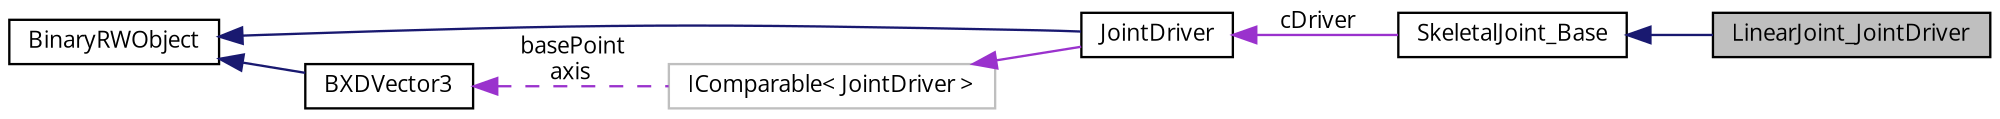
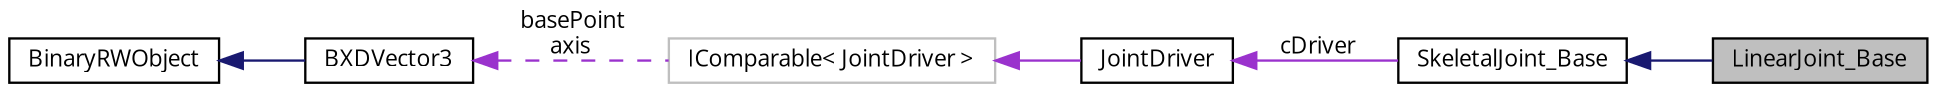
(662, 26) -> none
(1852, 35) -> (1820, 61)
